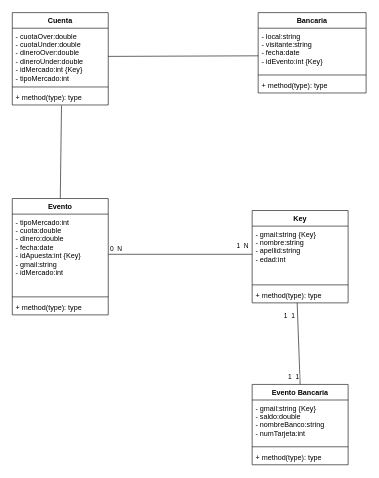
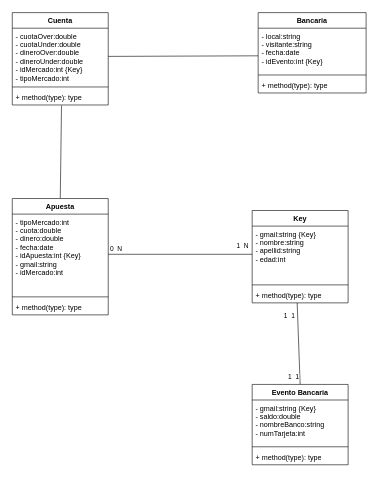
(60, 206) -> (60, 206)
